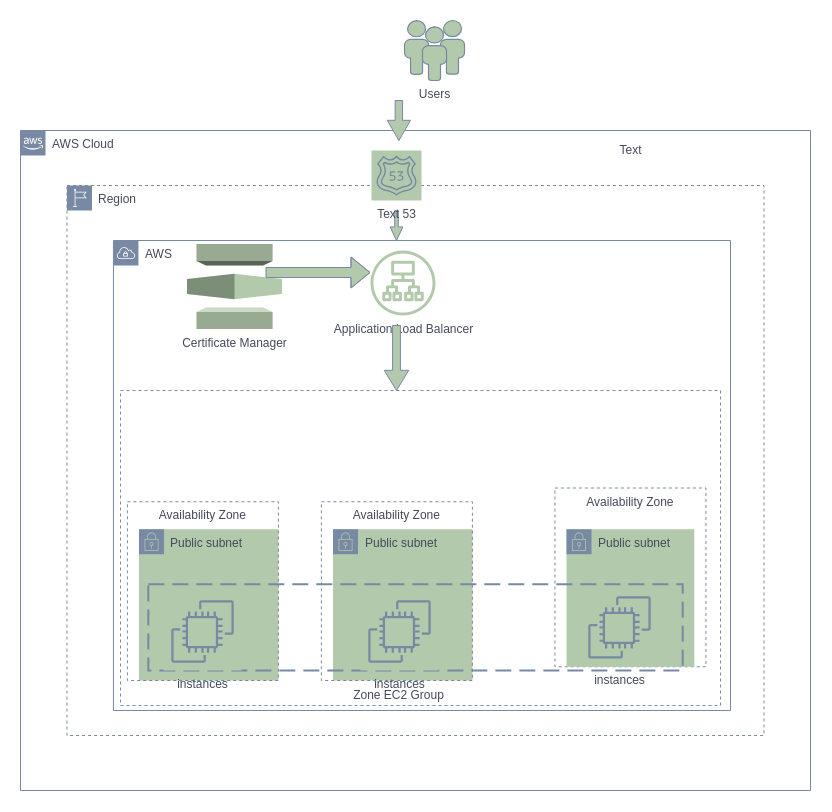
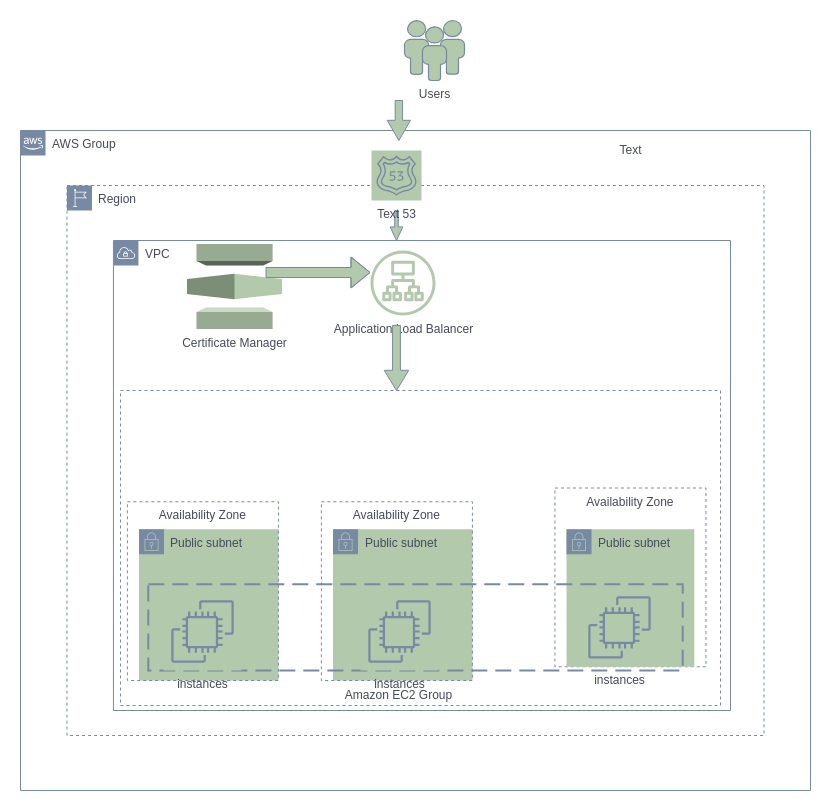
(80, 145) -> (81, 145)
(156, 255) -> (156, 255)
(399, 696) -> (399, 696)
